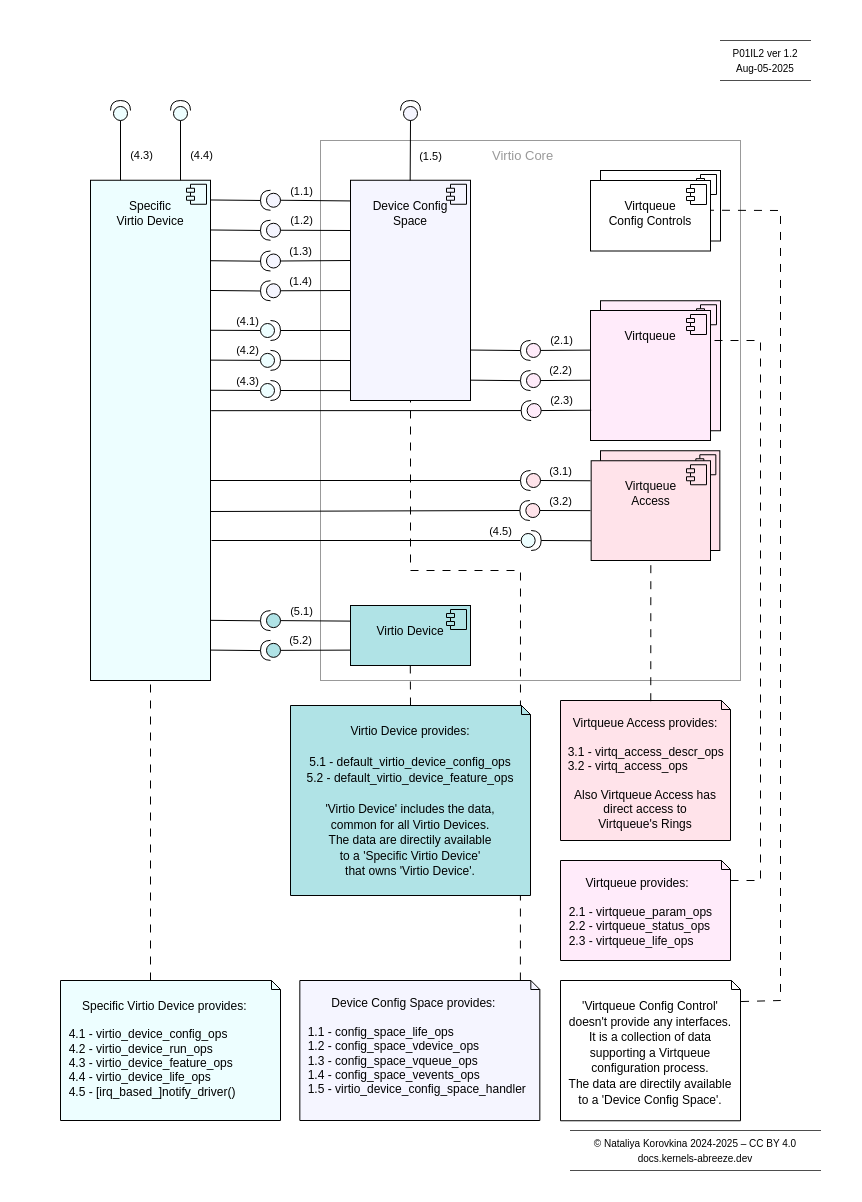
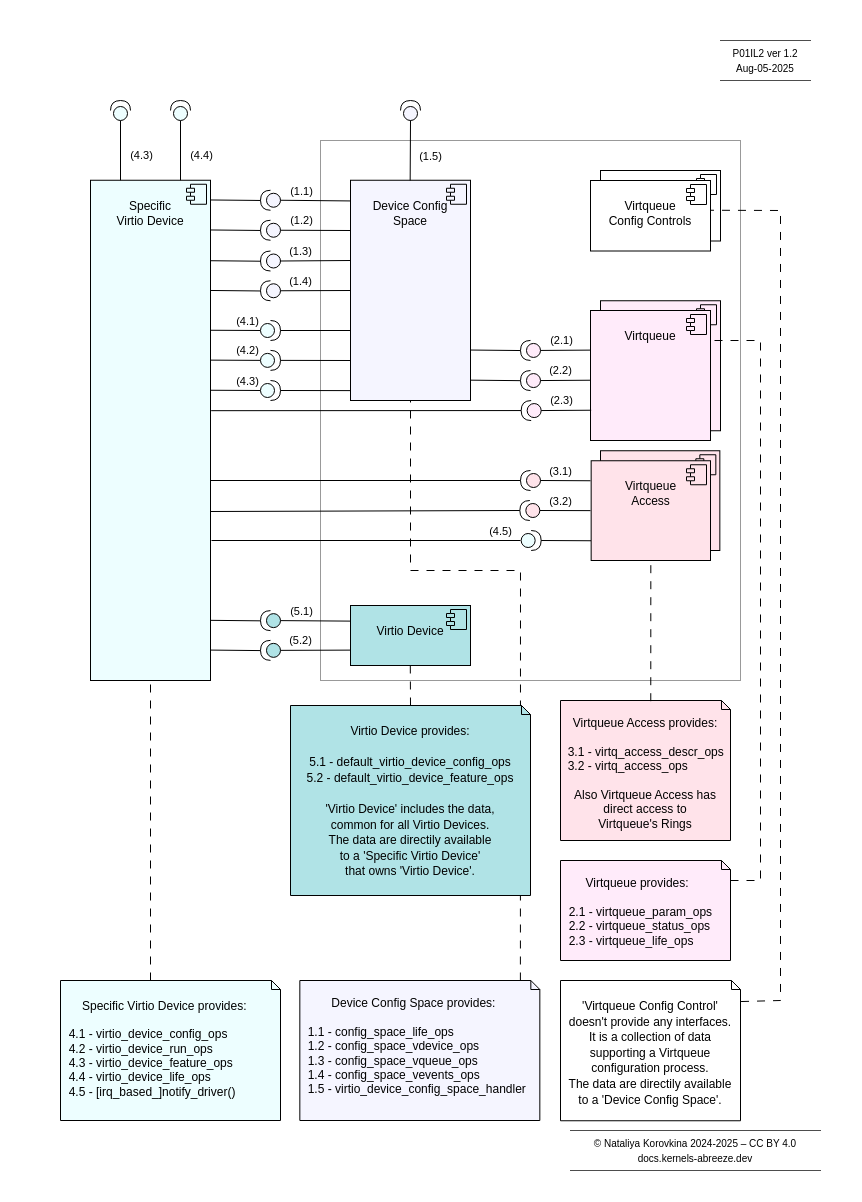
(528, 156) -> none
